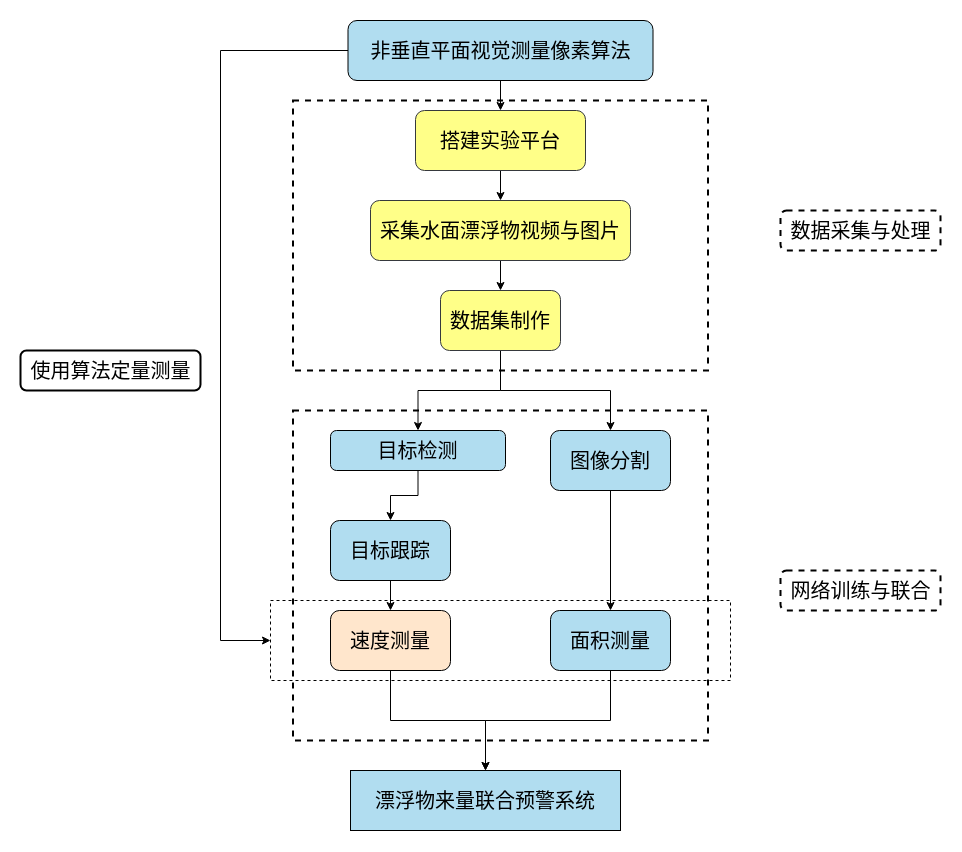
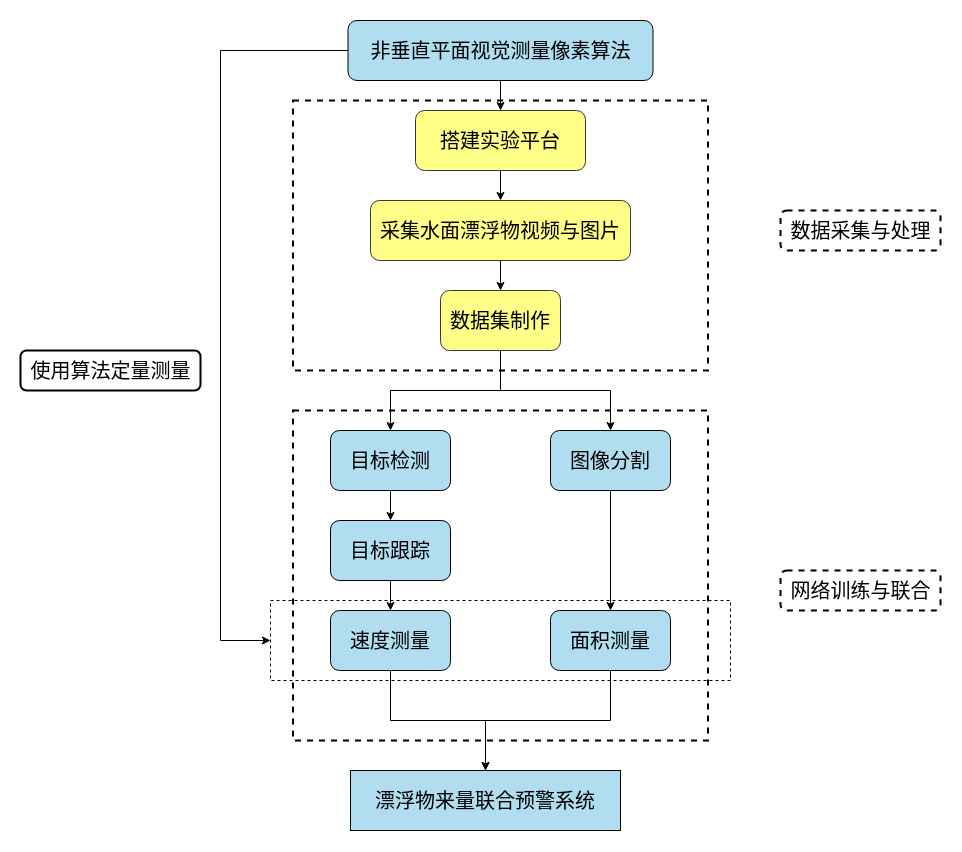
(418, 451) -> (391, 461)
(391, 641) -> (391, 641)
